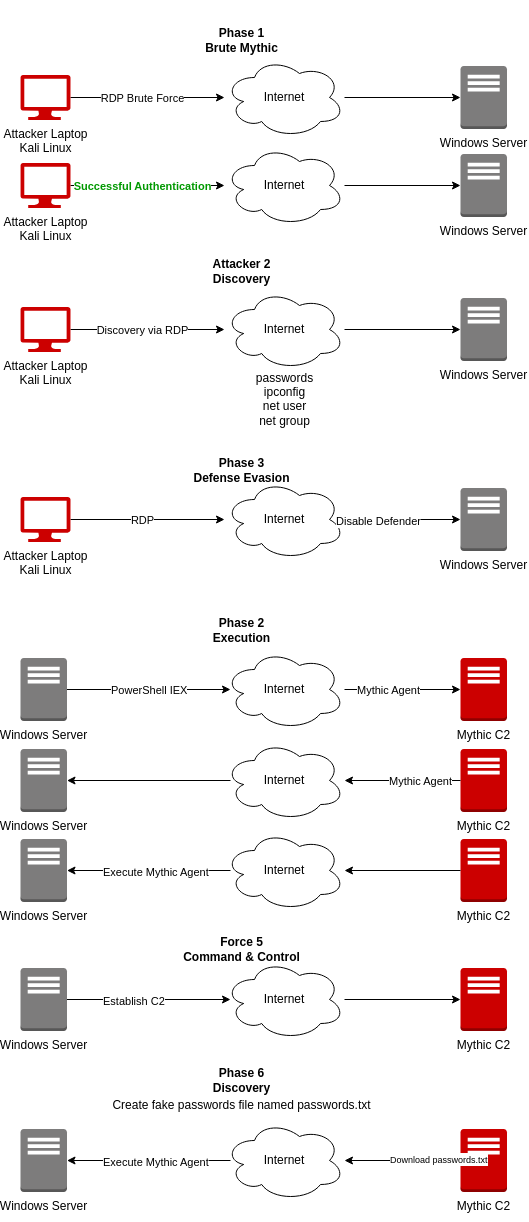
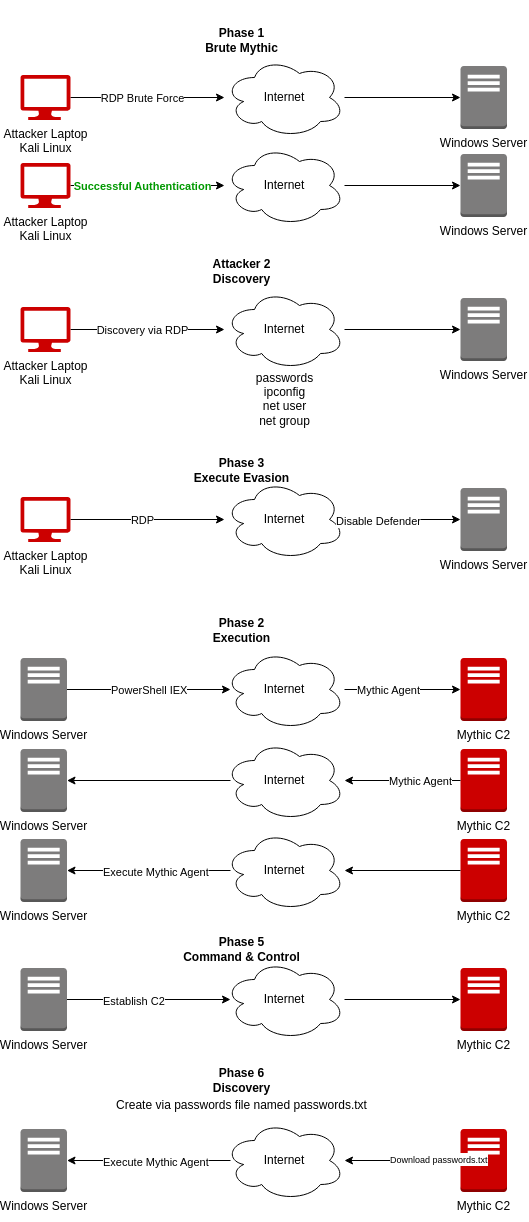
(242, 471) -> (242, 471)
(242, 950) -> (242, 950)
(242, 1106) -> (242, 1106)
